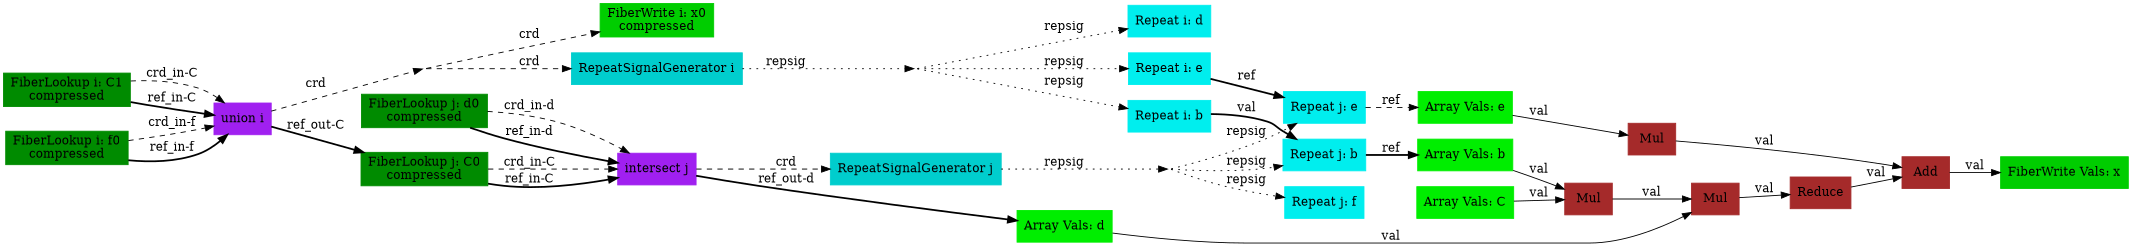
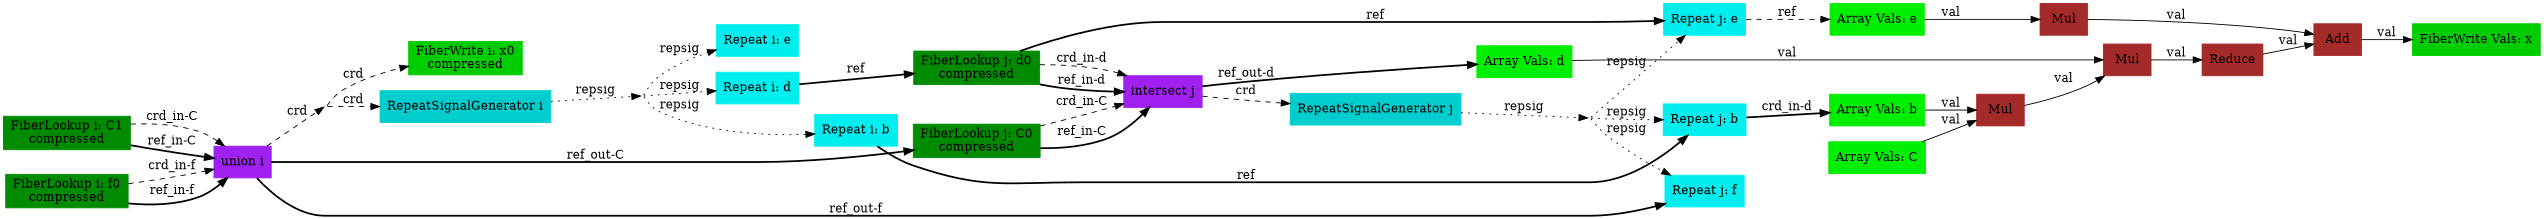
none -> (852, 79)
(1243, 87) -> (1336, 22)
(1247, 108) -> (1246, 176)
(1391, 148) -> (1787, 107)
none -> (951, 216)
